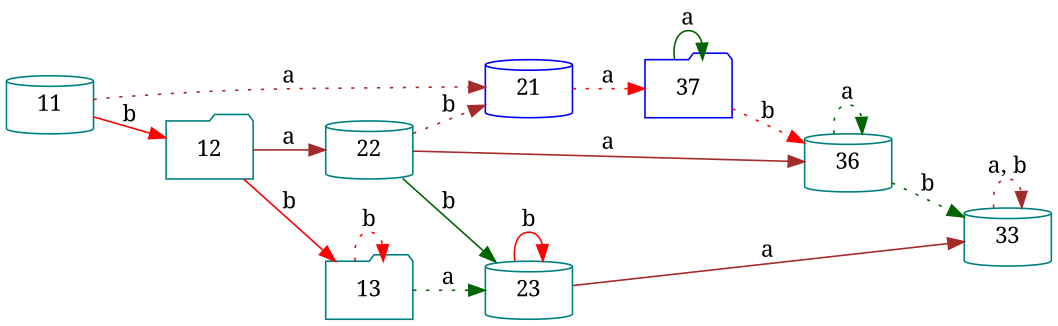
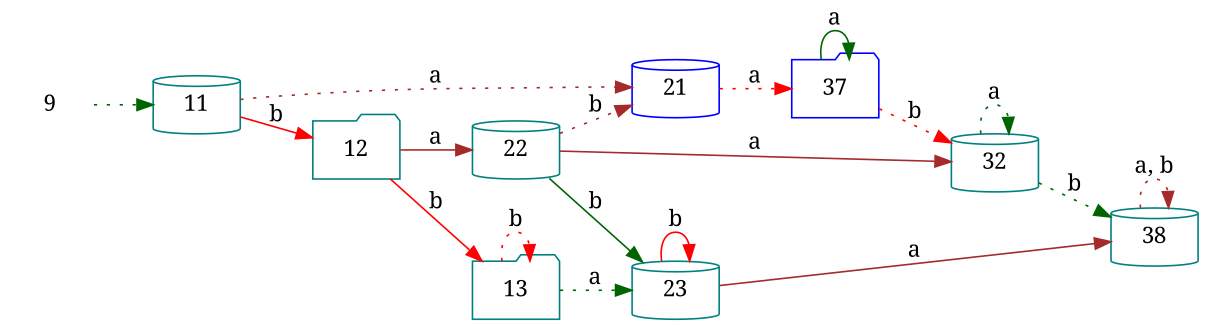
none -> (50, 105)
(848, 163) -> (995, 163)
(1008, 237) -> (1155, 237)
